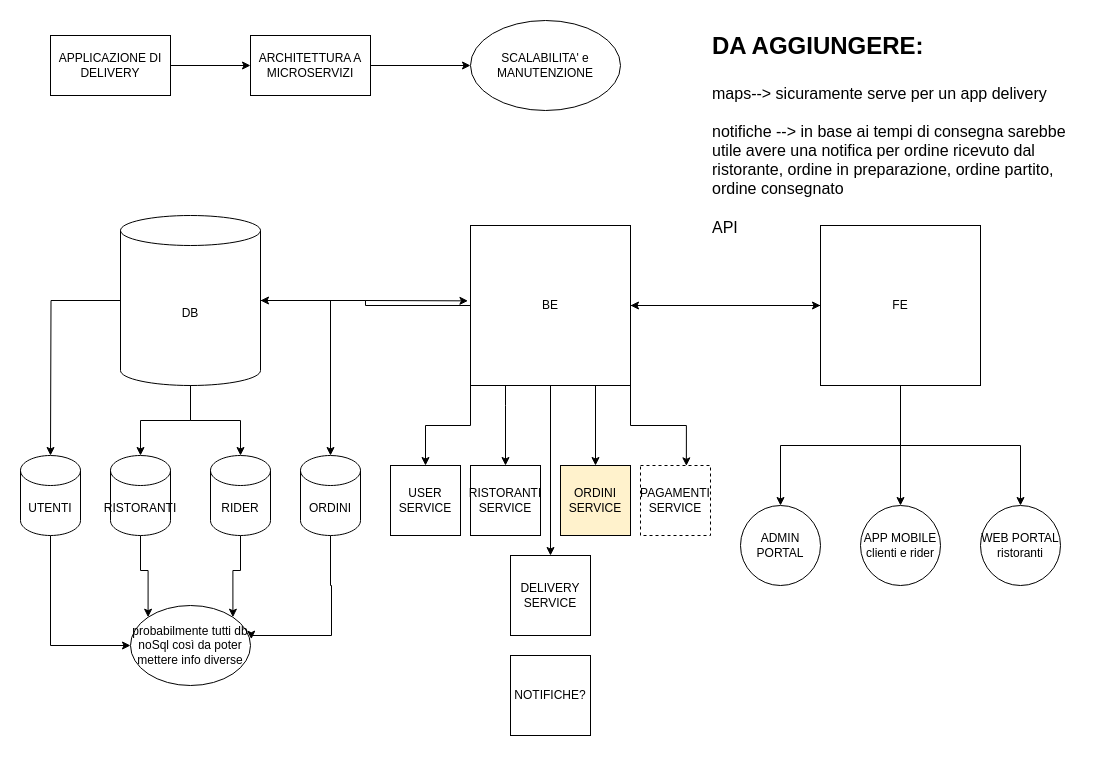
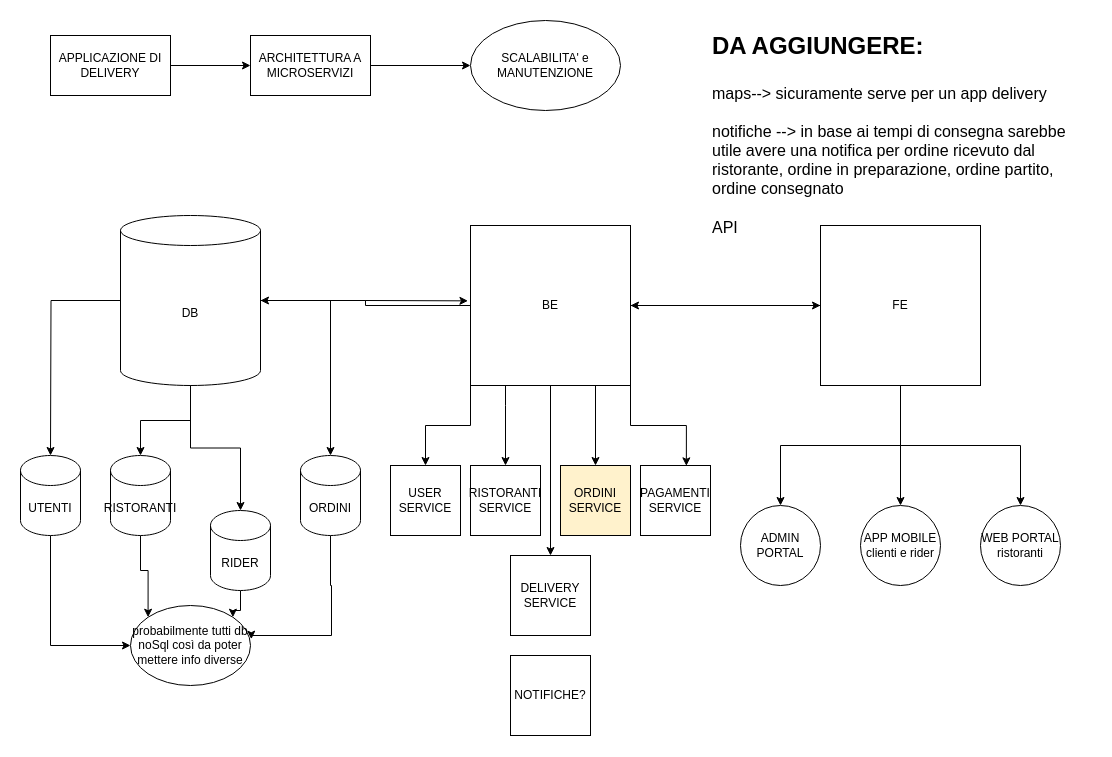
(241, 496) -> (241, 551)
(676, 501) -> (676, 501)
